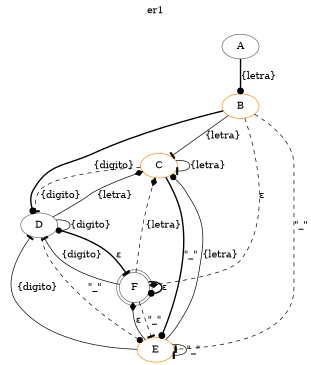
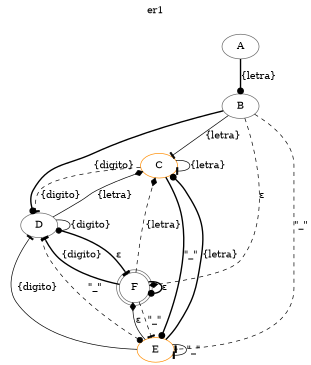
(241, 106) -> (241, 106)
(201, 260) -> (201, 260)
(77, 270) -> (77, 270)
